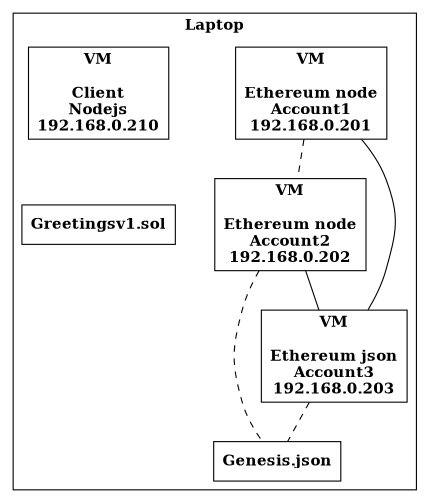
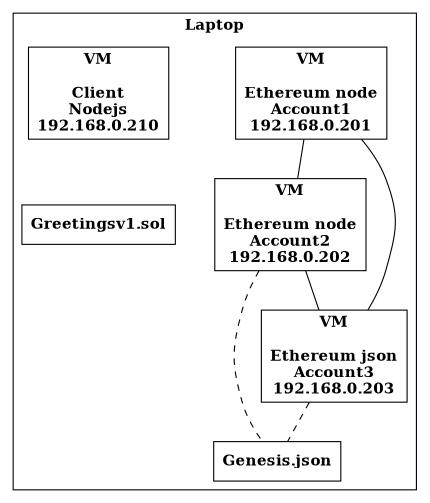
(301, 159) -> (301, 159)
